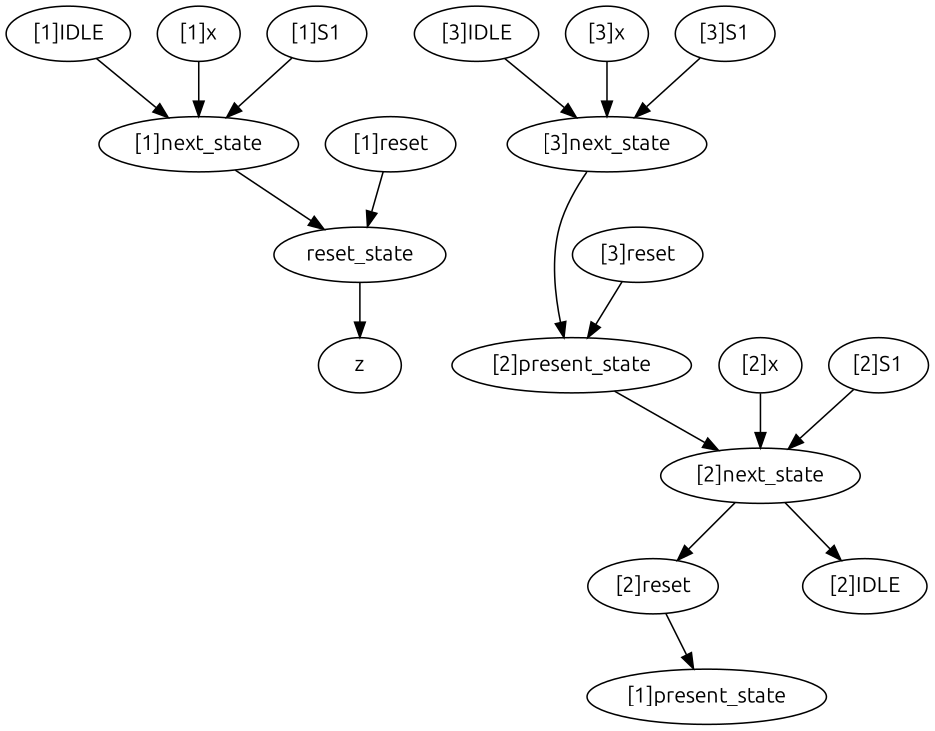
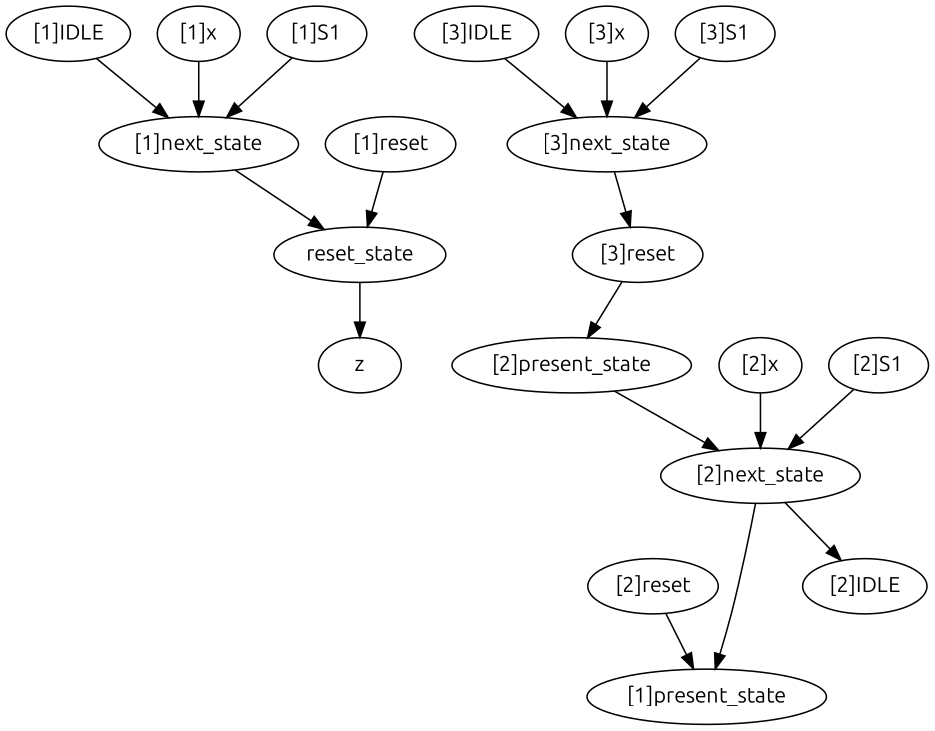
(556, 244) -> (620, 192)
(712, 526) -> (740, 579)
